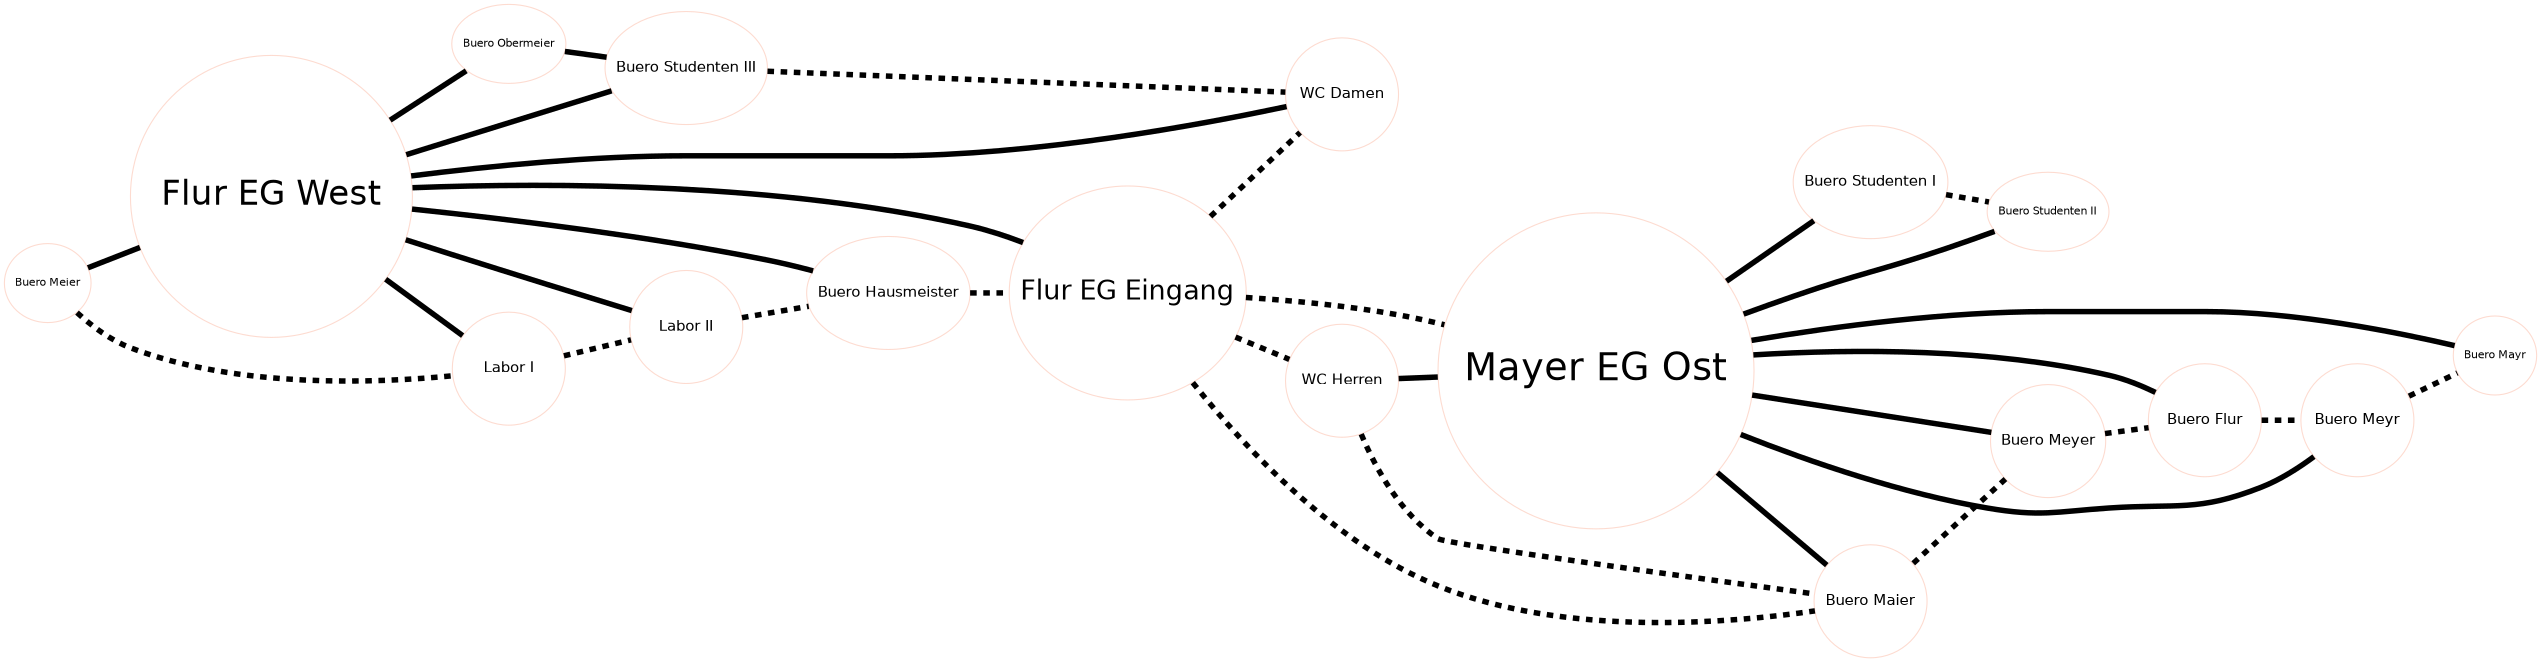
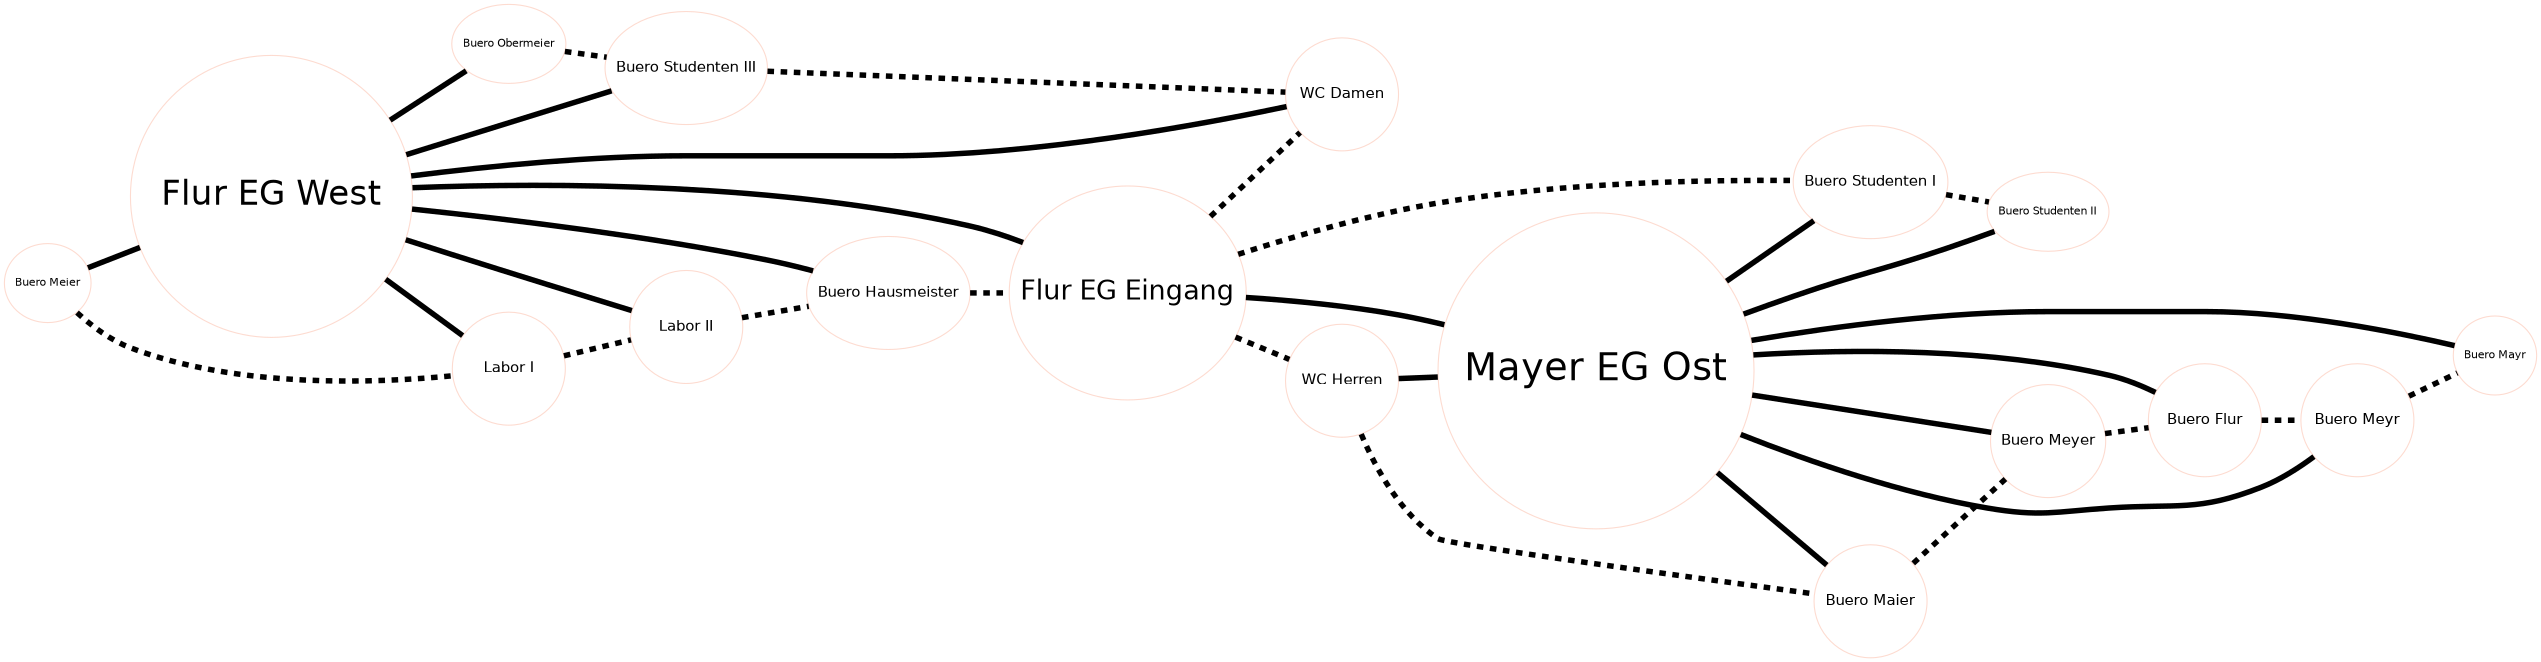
(586, 54) -> (586, 54)
(1346, 307) -> (1346, 307)
(1466, 595) -> (1512, 193)
